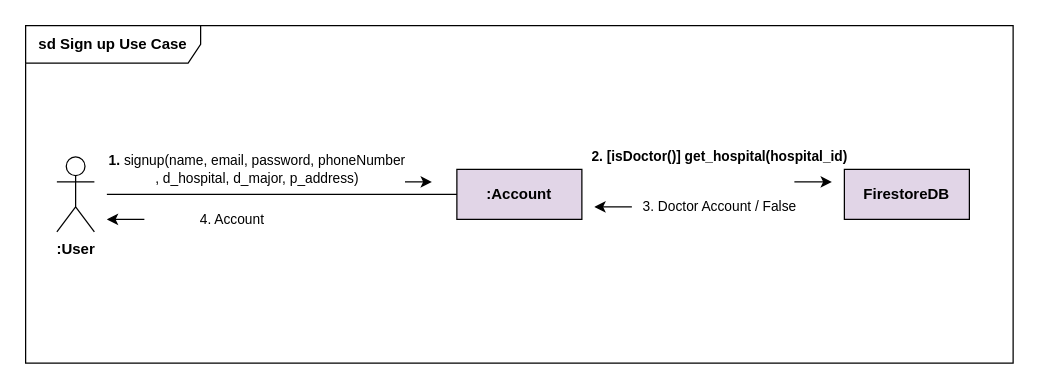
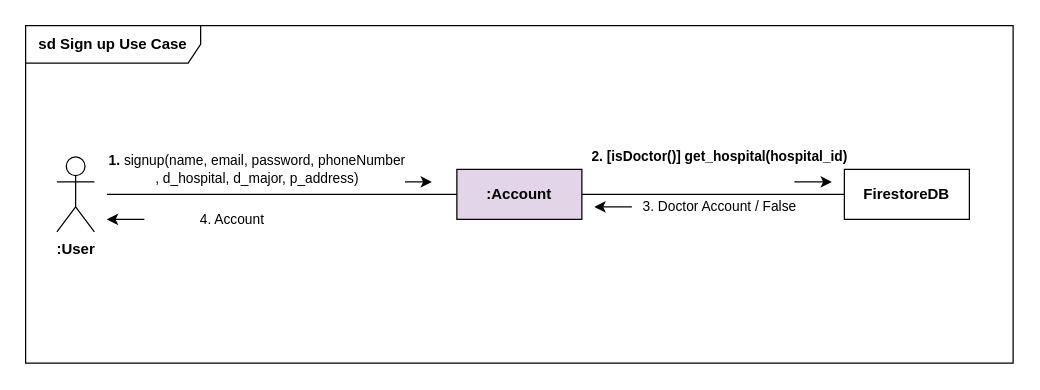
none -> (713, 194)
(907, 194) -> (907, 194)
